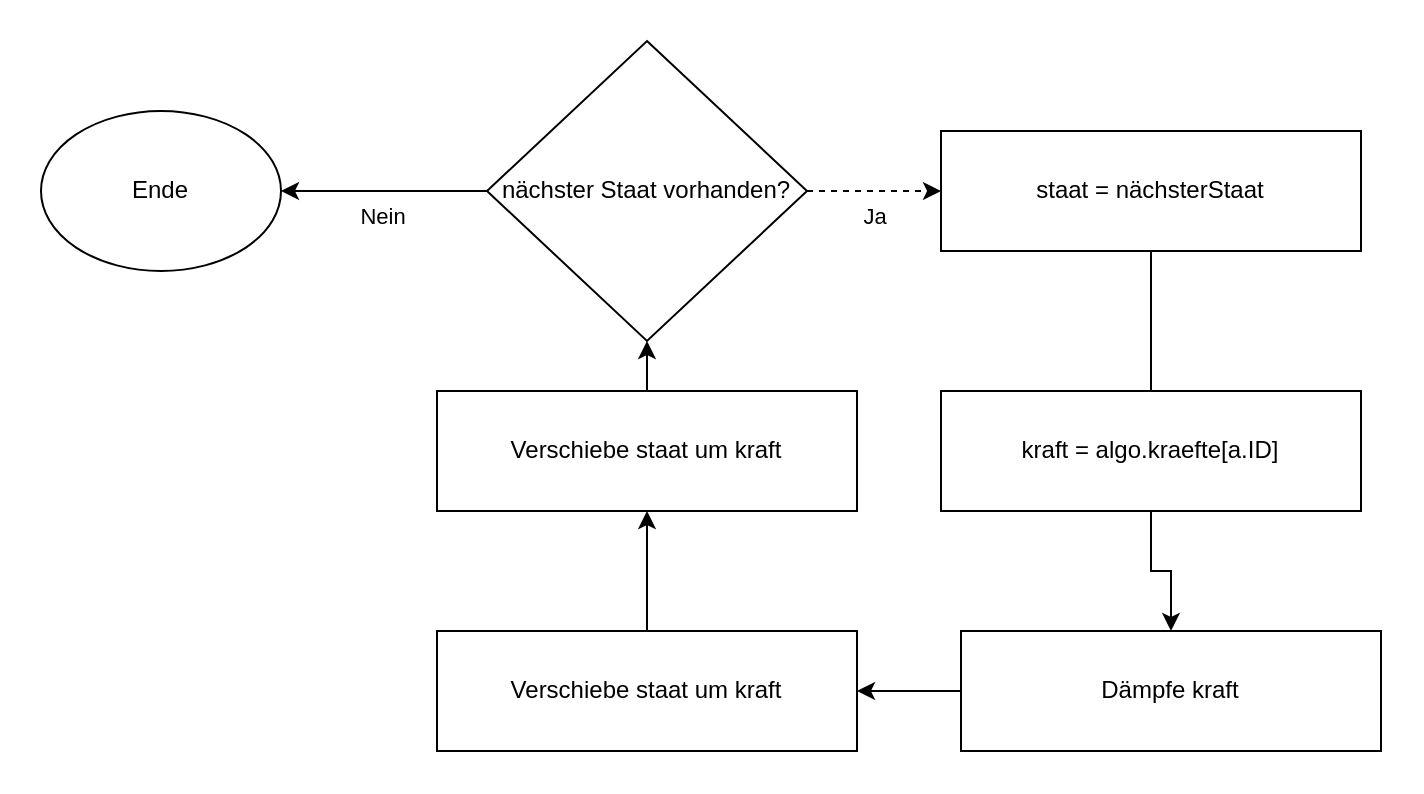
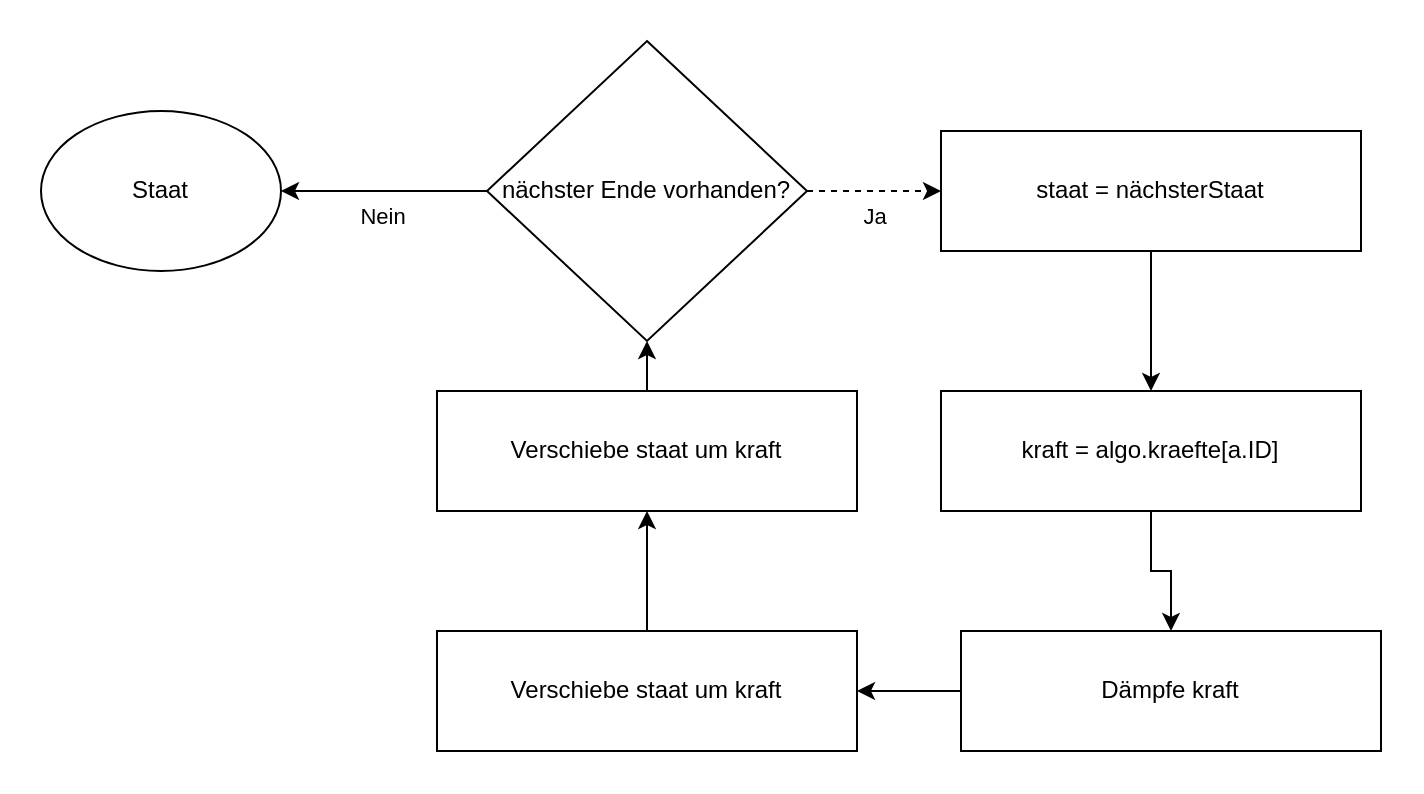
(161, 191) -> (161, 191)
(647, 191) -> (647, 191)
(1151, 381) -> (1151, 376)
